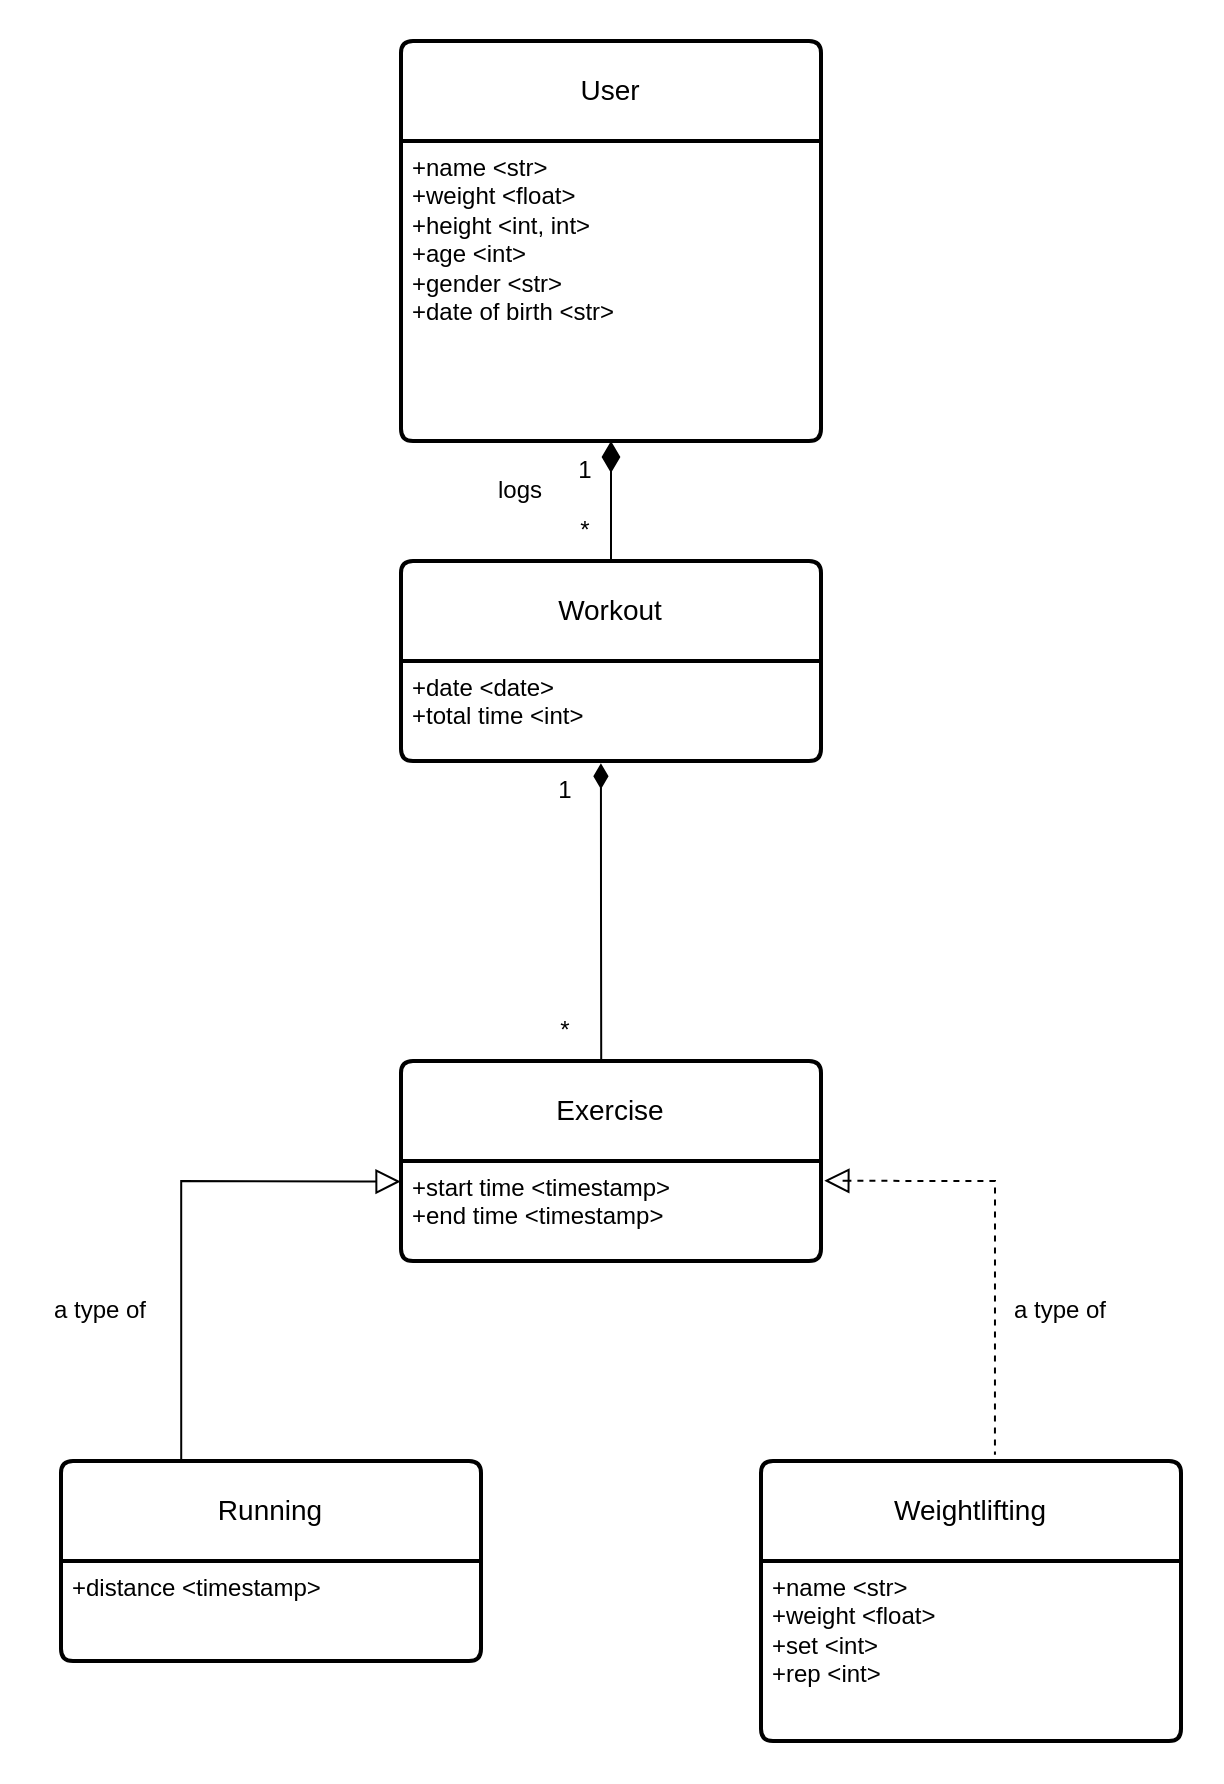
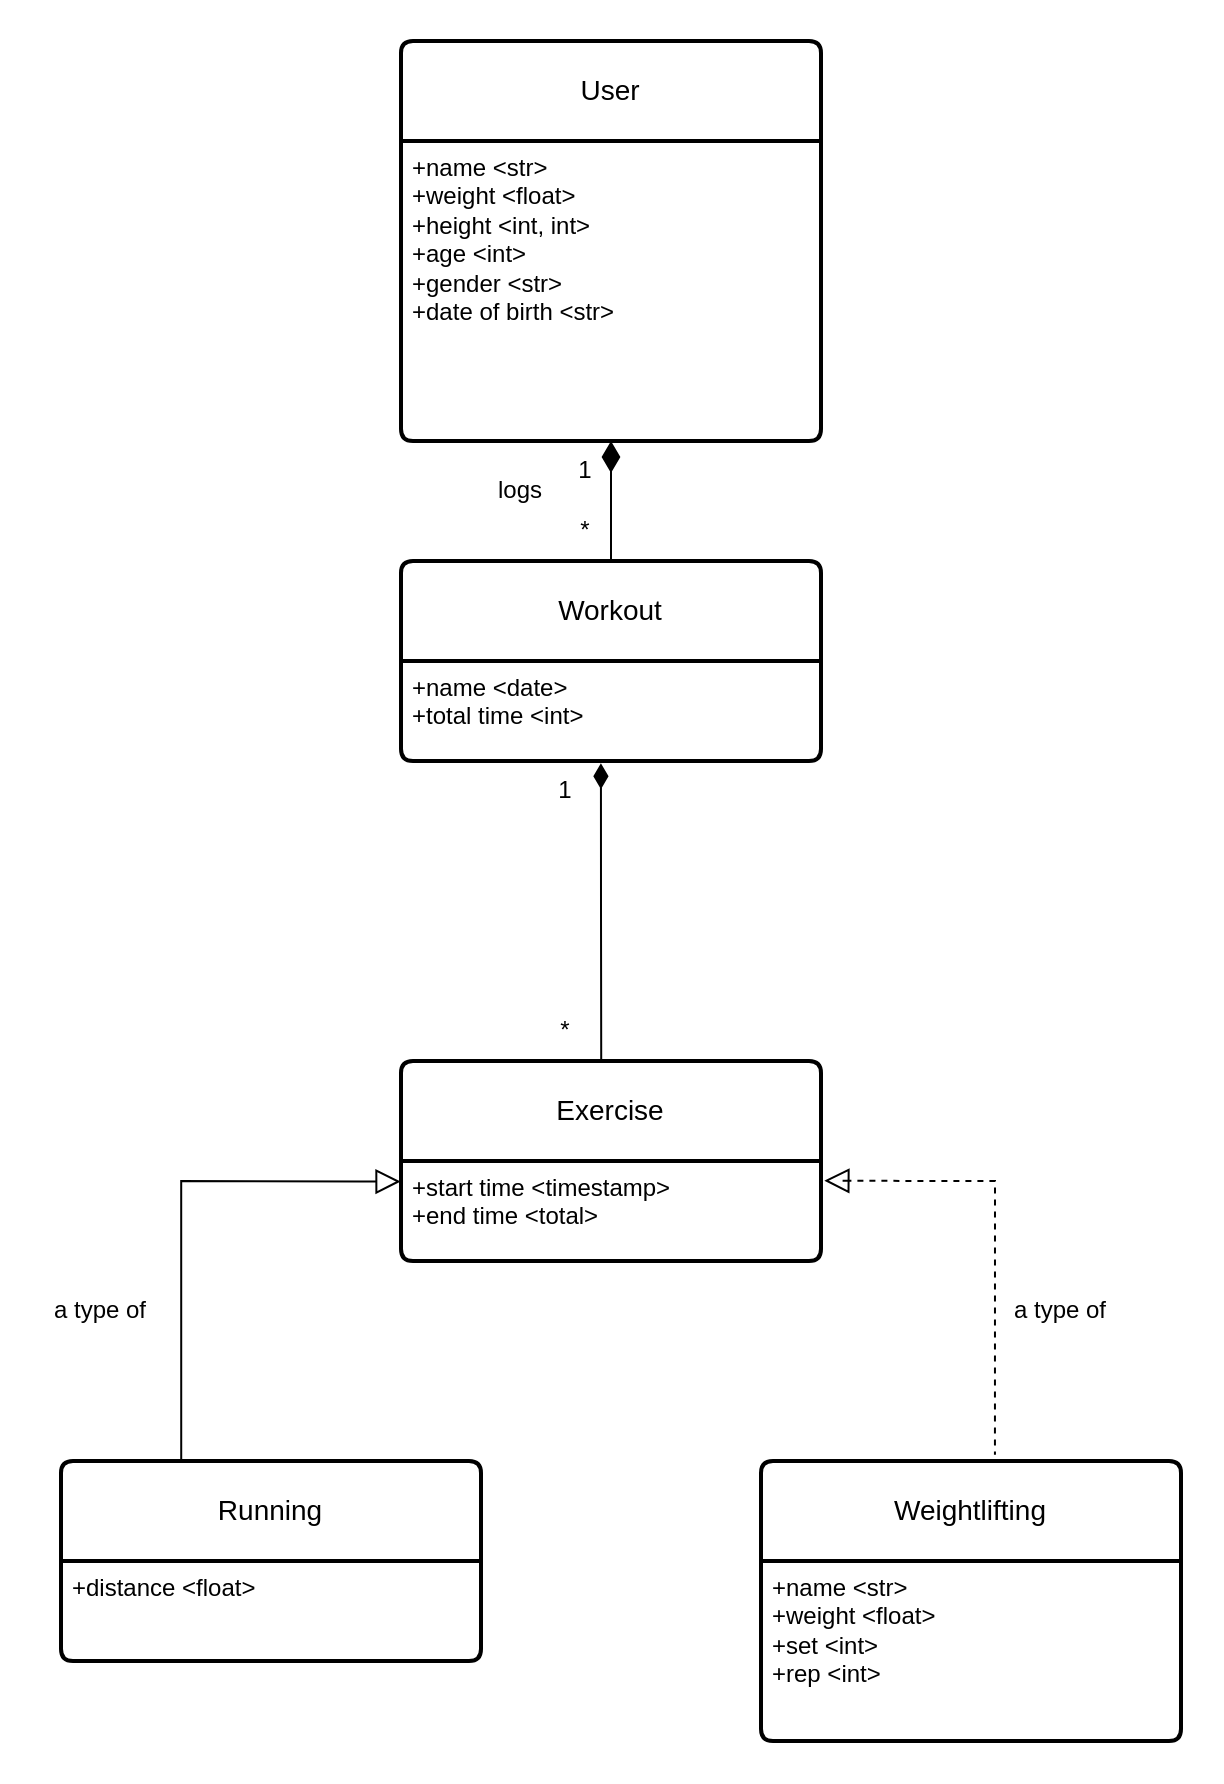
(512, 704) -> (512, 704)
(555, 1204) -> (555, 1204)
(205, 1589) -> (178, 1589)
